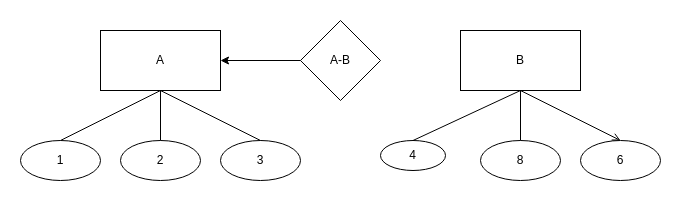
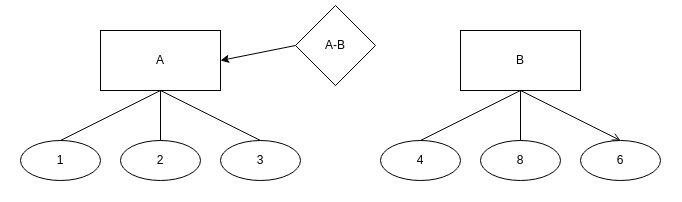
(341, 61) -> (336, 46)
(413, 156) -> (421, 161)
